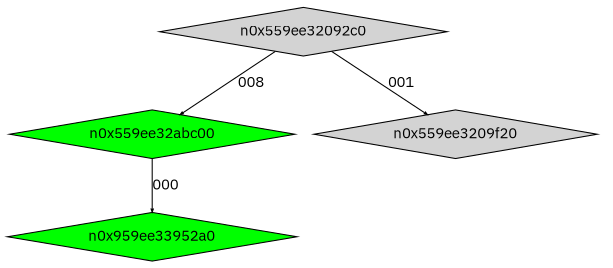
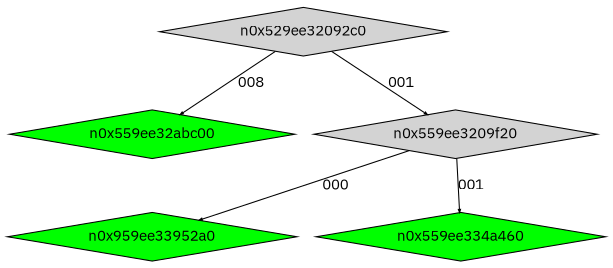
(303, 32) -> (303, 32)
(152, 184) -> (306, 185)
none -> (461, 237)
